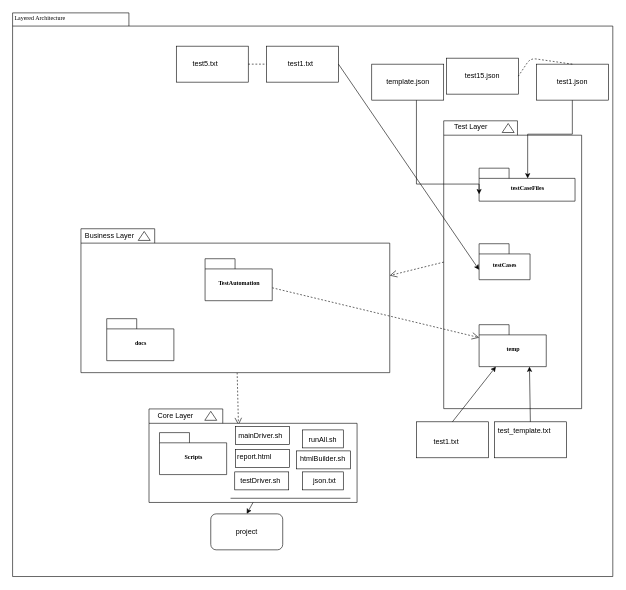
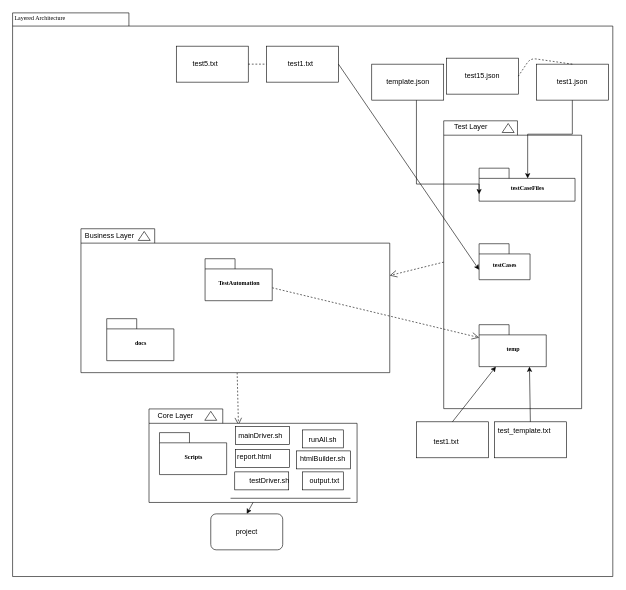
(260, 481) -> (269, 481)
(325, 481) -> (325, 481)
